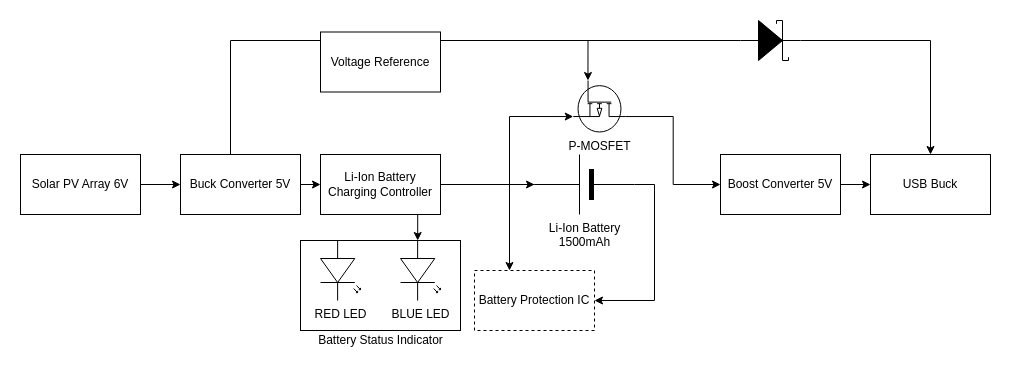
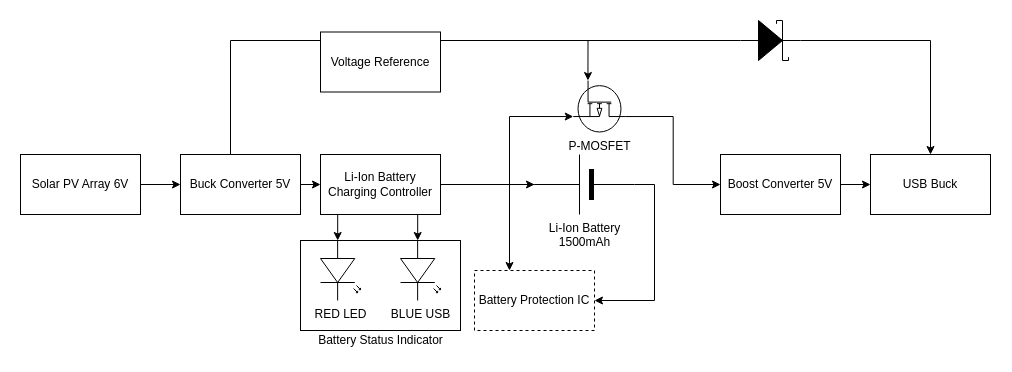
none -> (338, 224)
(421, 315) -> (421, 315)
